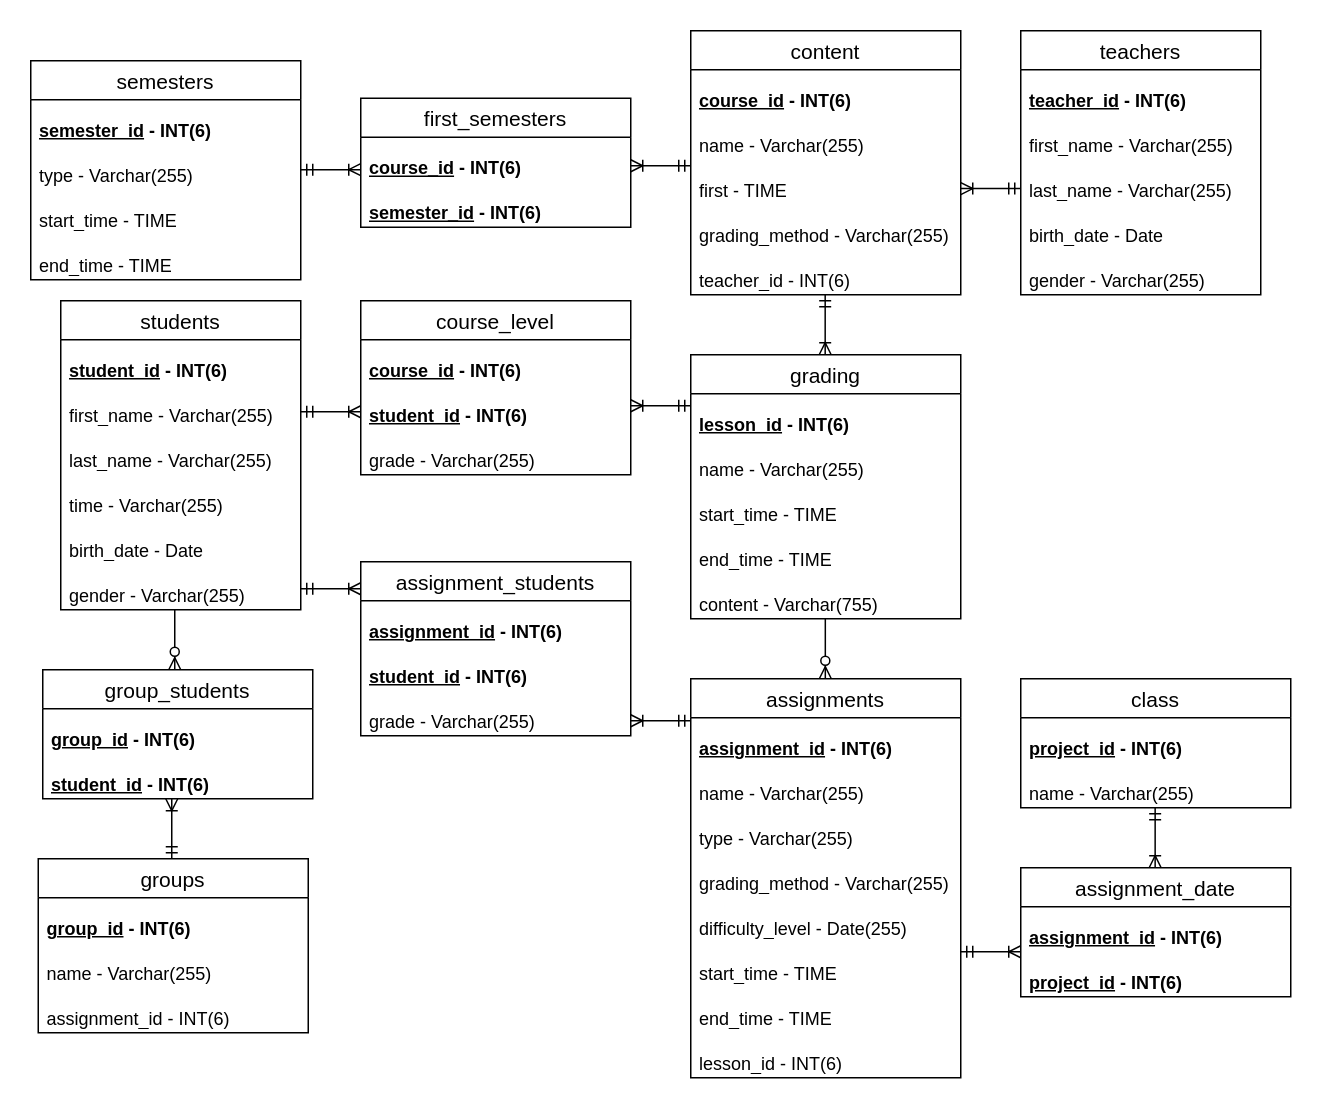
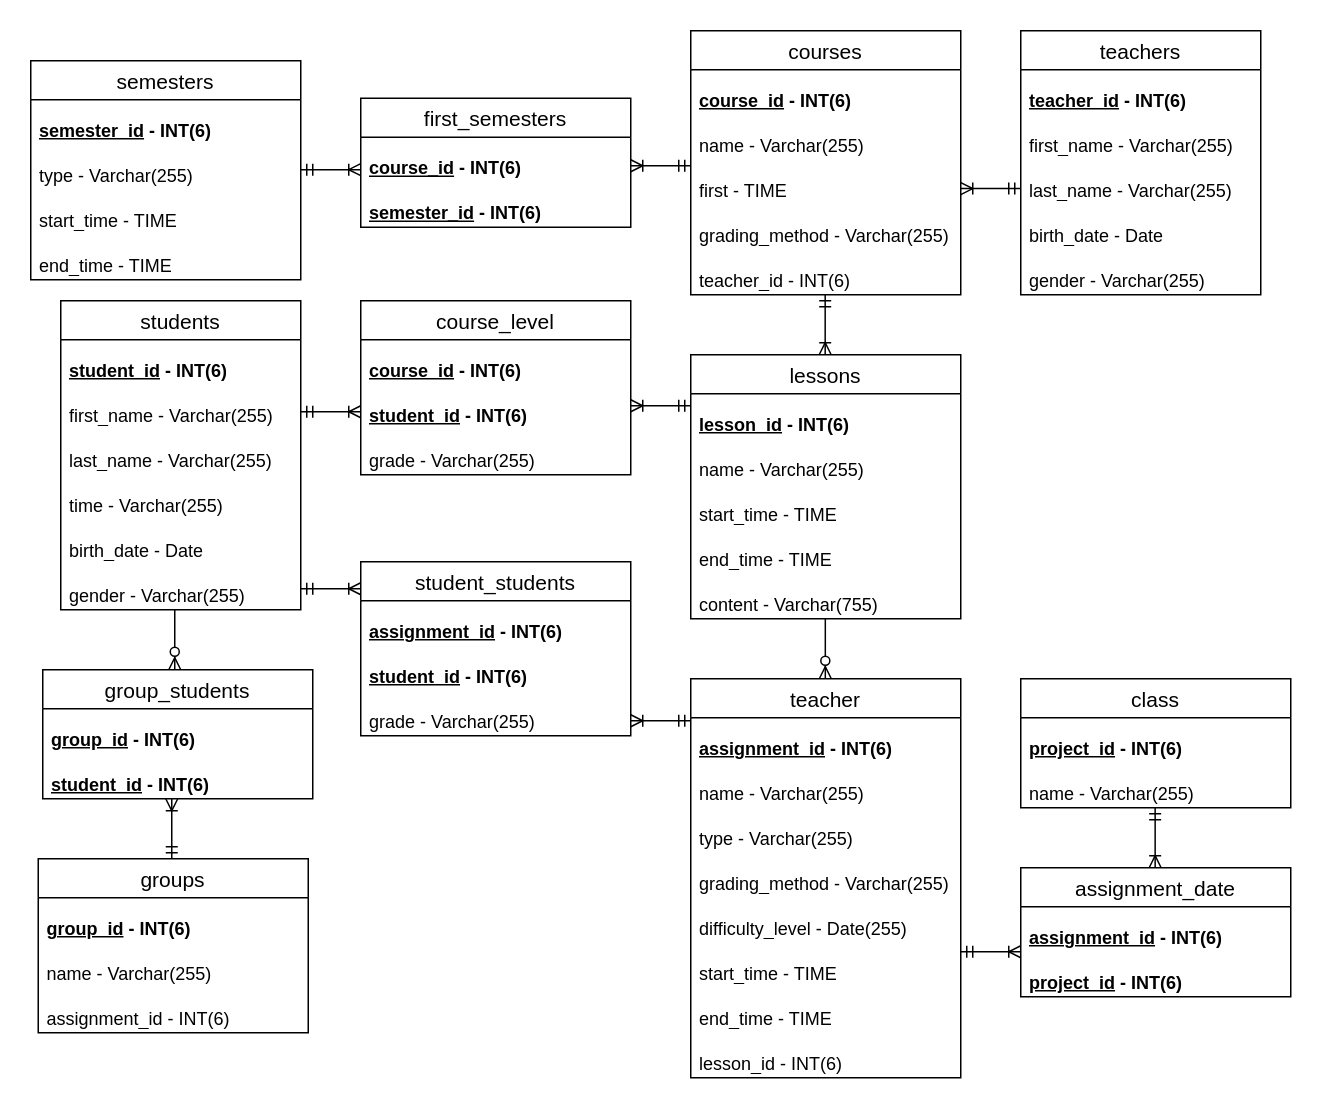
(825, 52) -> (825, 52)
(825, 376) -> (825, 376)
(495, 583) -> (495, 583)
(825, 700) -> (825, 700)
